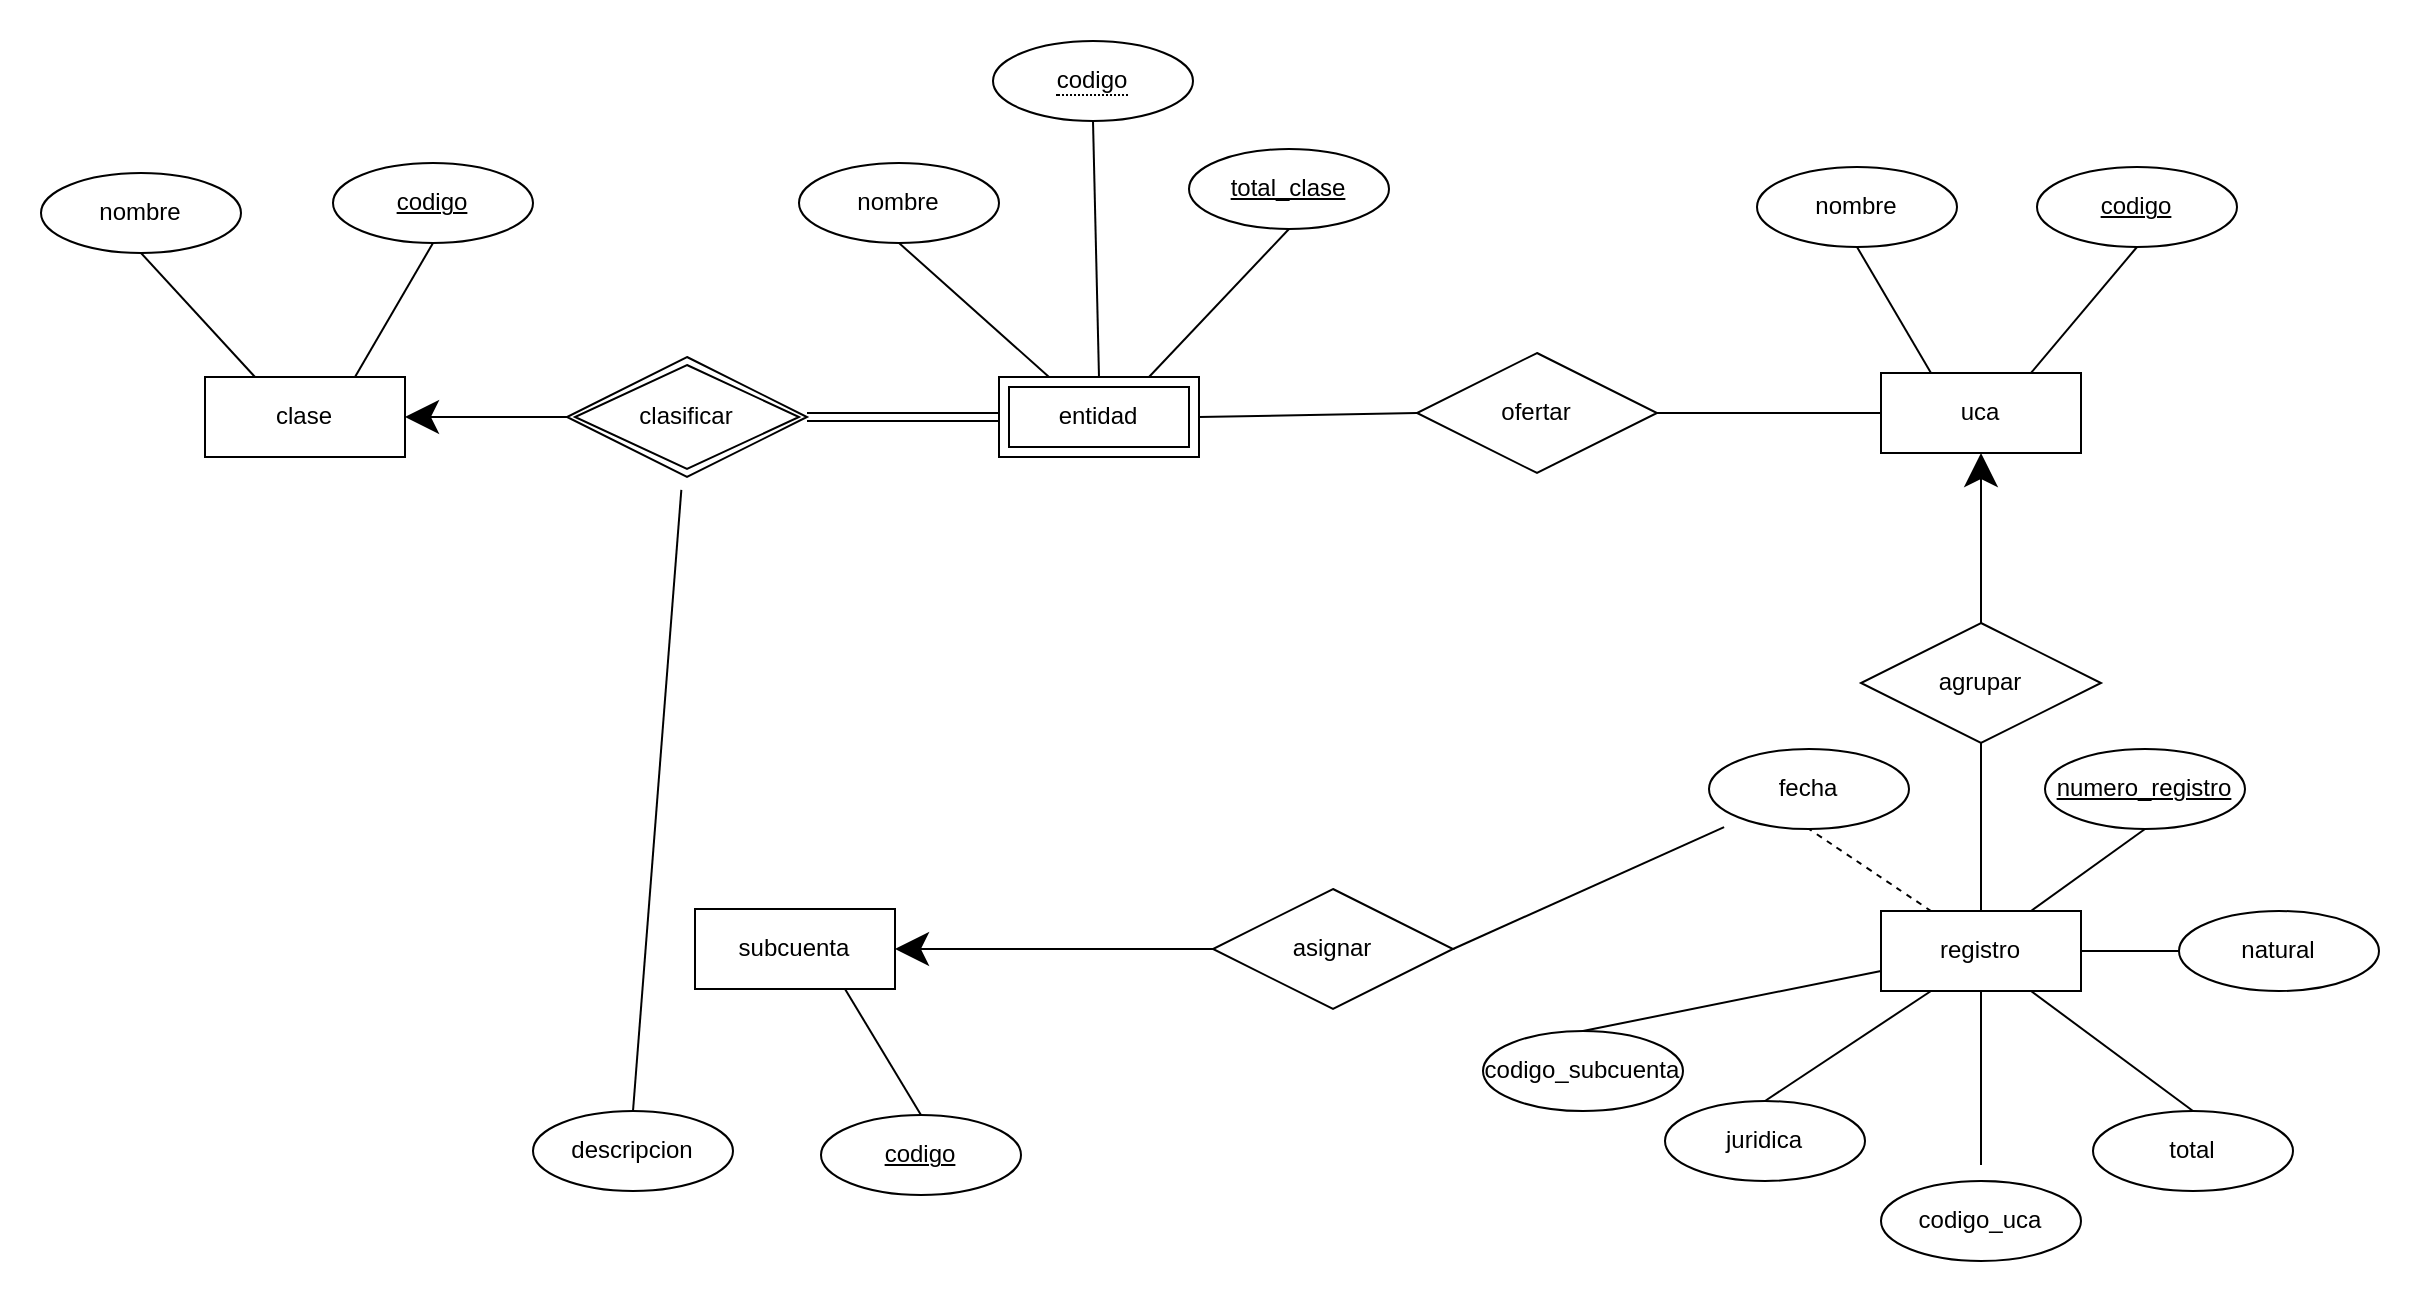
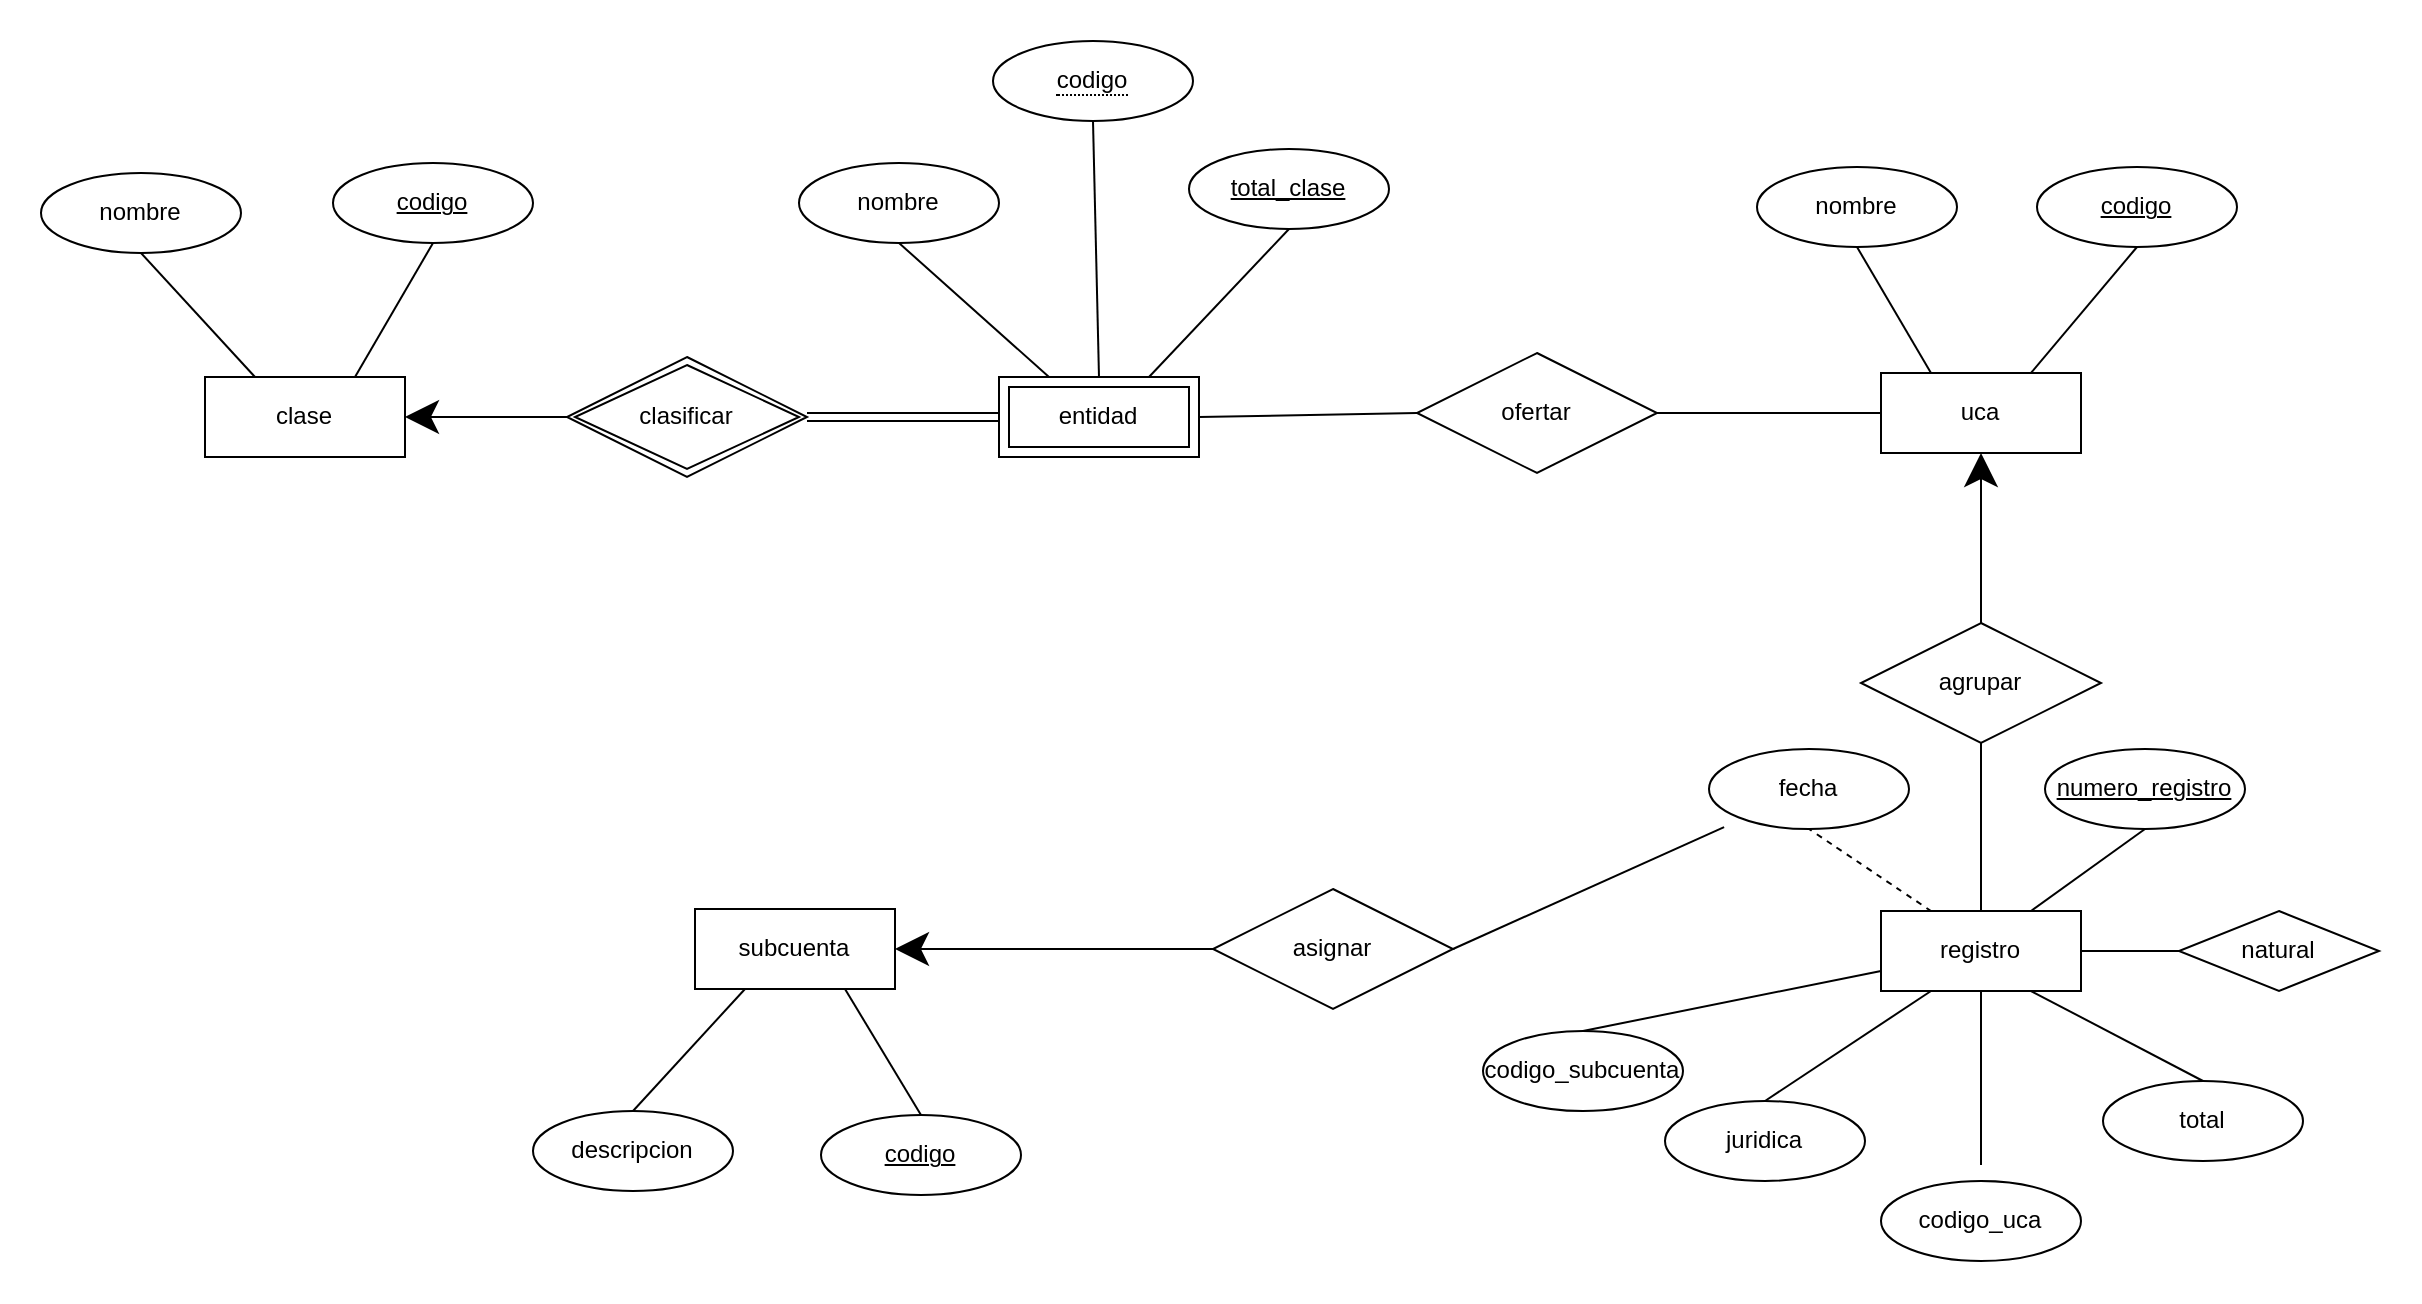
(657, 800) -> (690, 1049)
(2279, 951) -> (2279, 951)
(2193, 1151) -> (2203, 1121)
